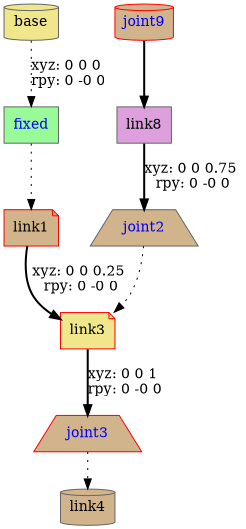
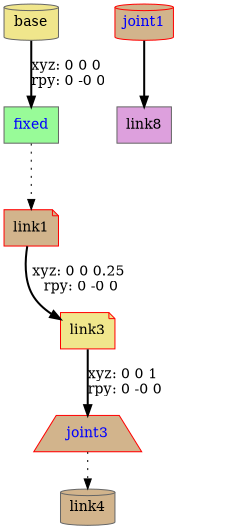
(144, 22) -> (144, 22)
(31, 69) -> (31, 69)
(144, 228) -> none
